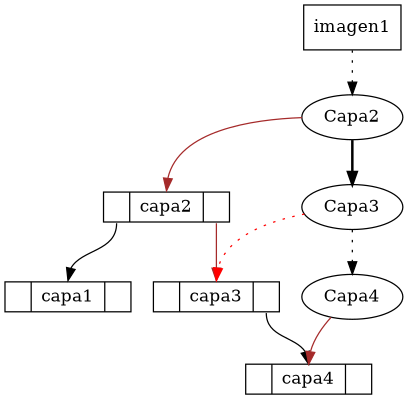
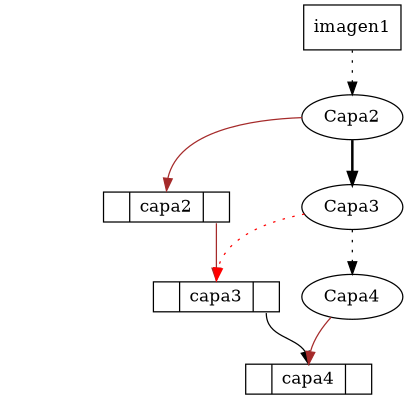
(68, 297) -> none
